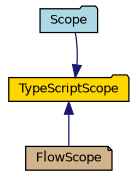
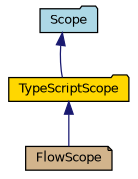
(77, 49) -> (61, 62)
